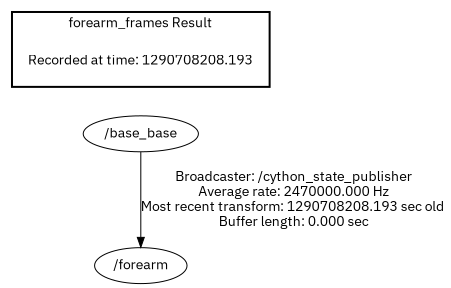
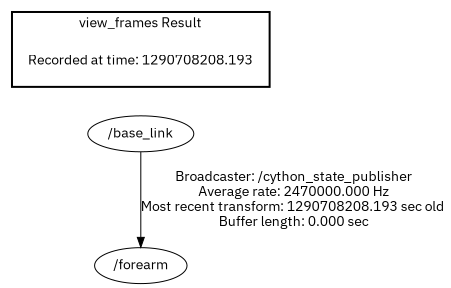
(141, 23) -> (141, 23)
(141, 134) -> (141, 134)
